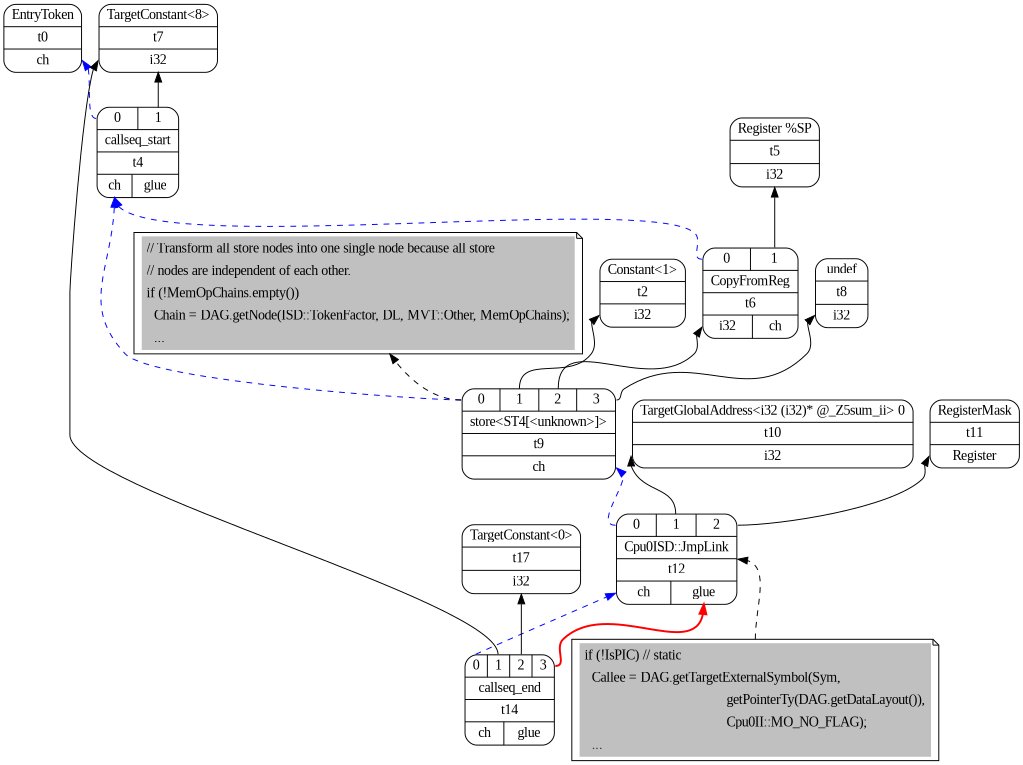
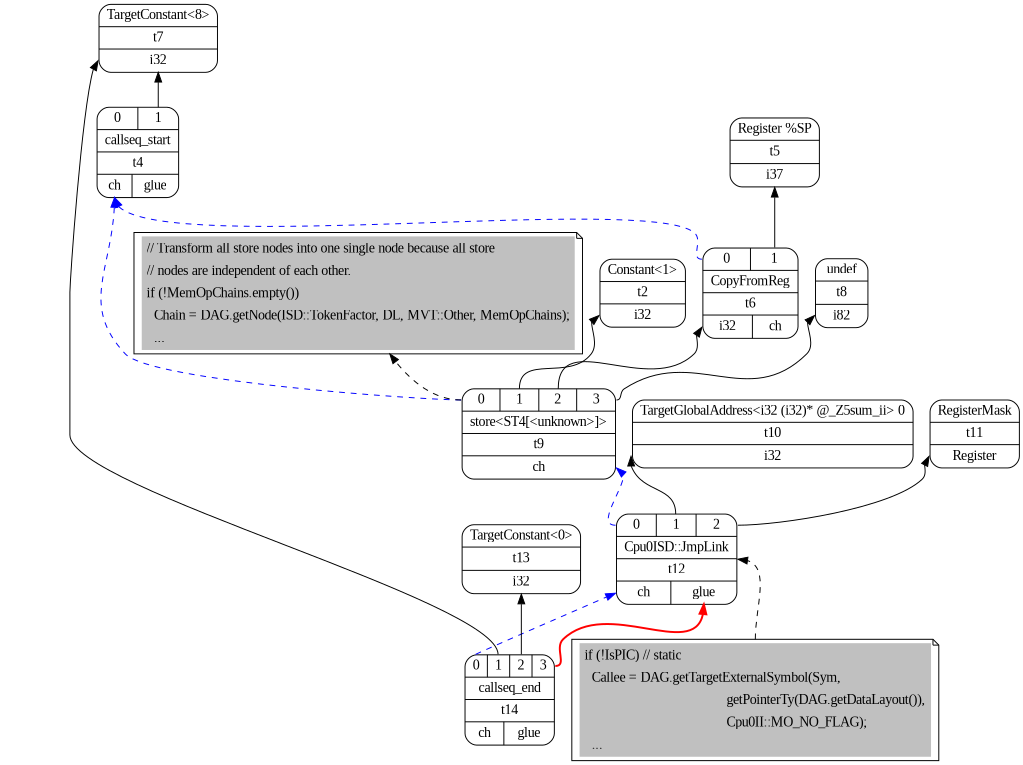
(43, 38) -> none
(775, 175) -> (775, 175)
(842, 316) -> (842, 316)
(521, 558) -> (521, 558)
